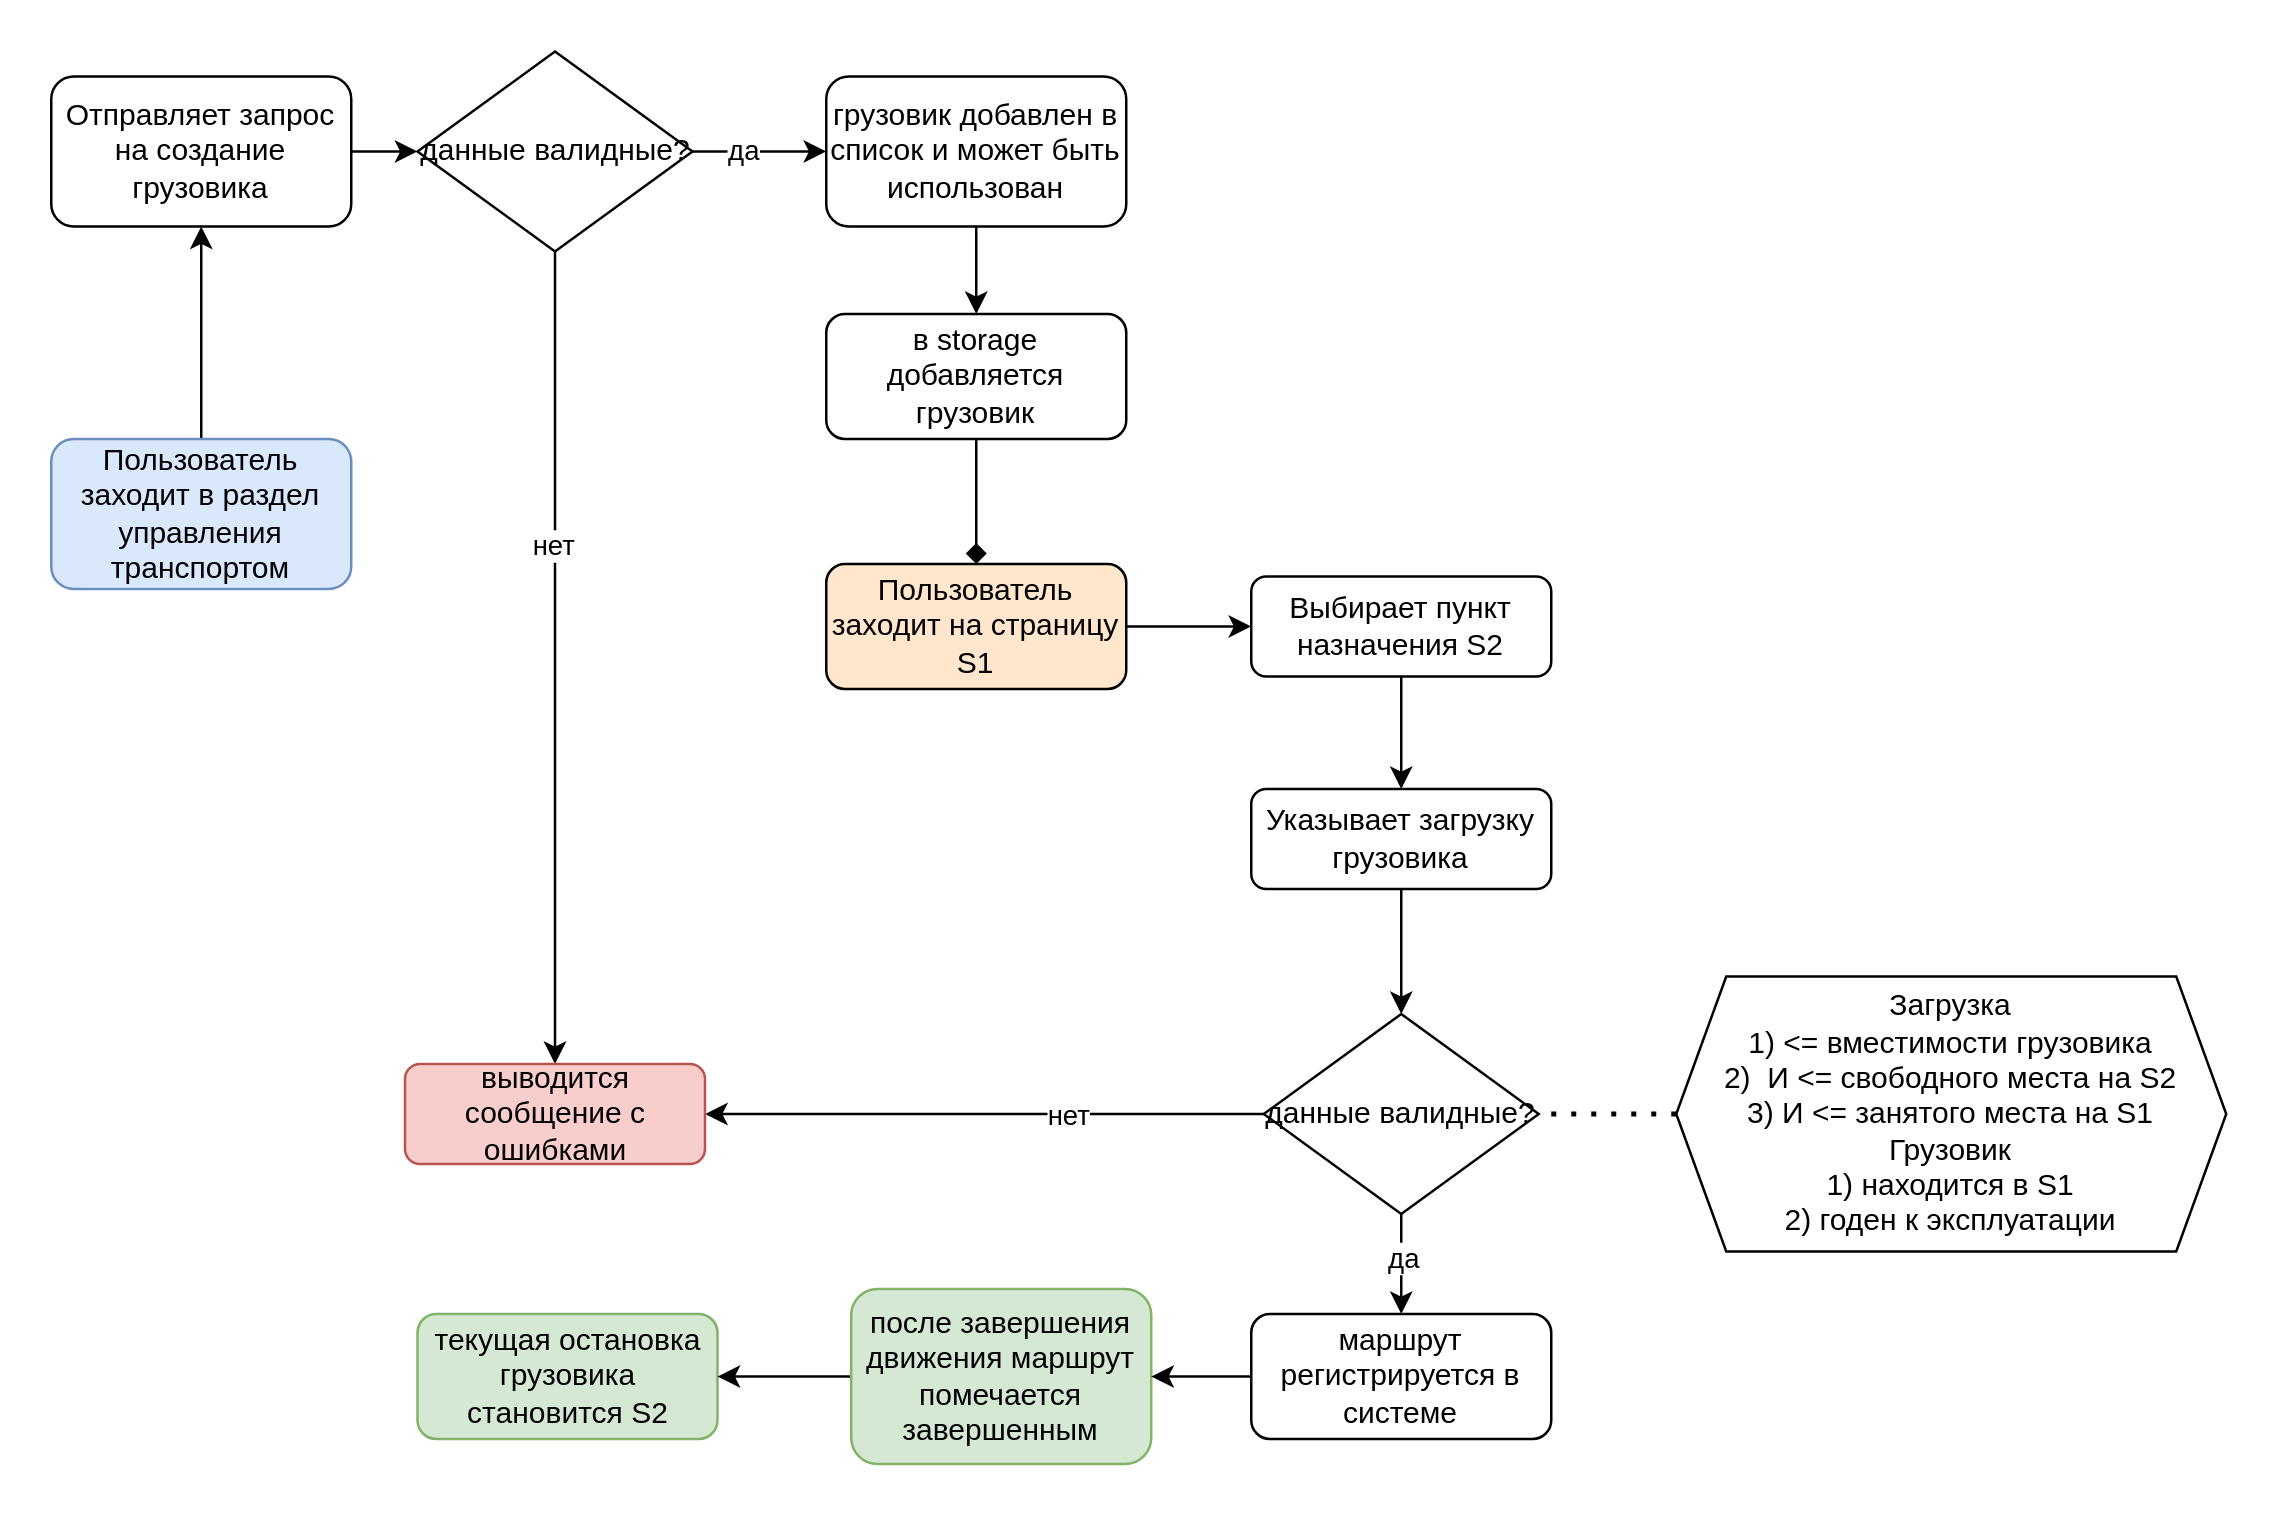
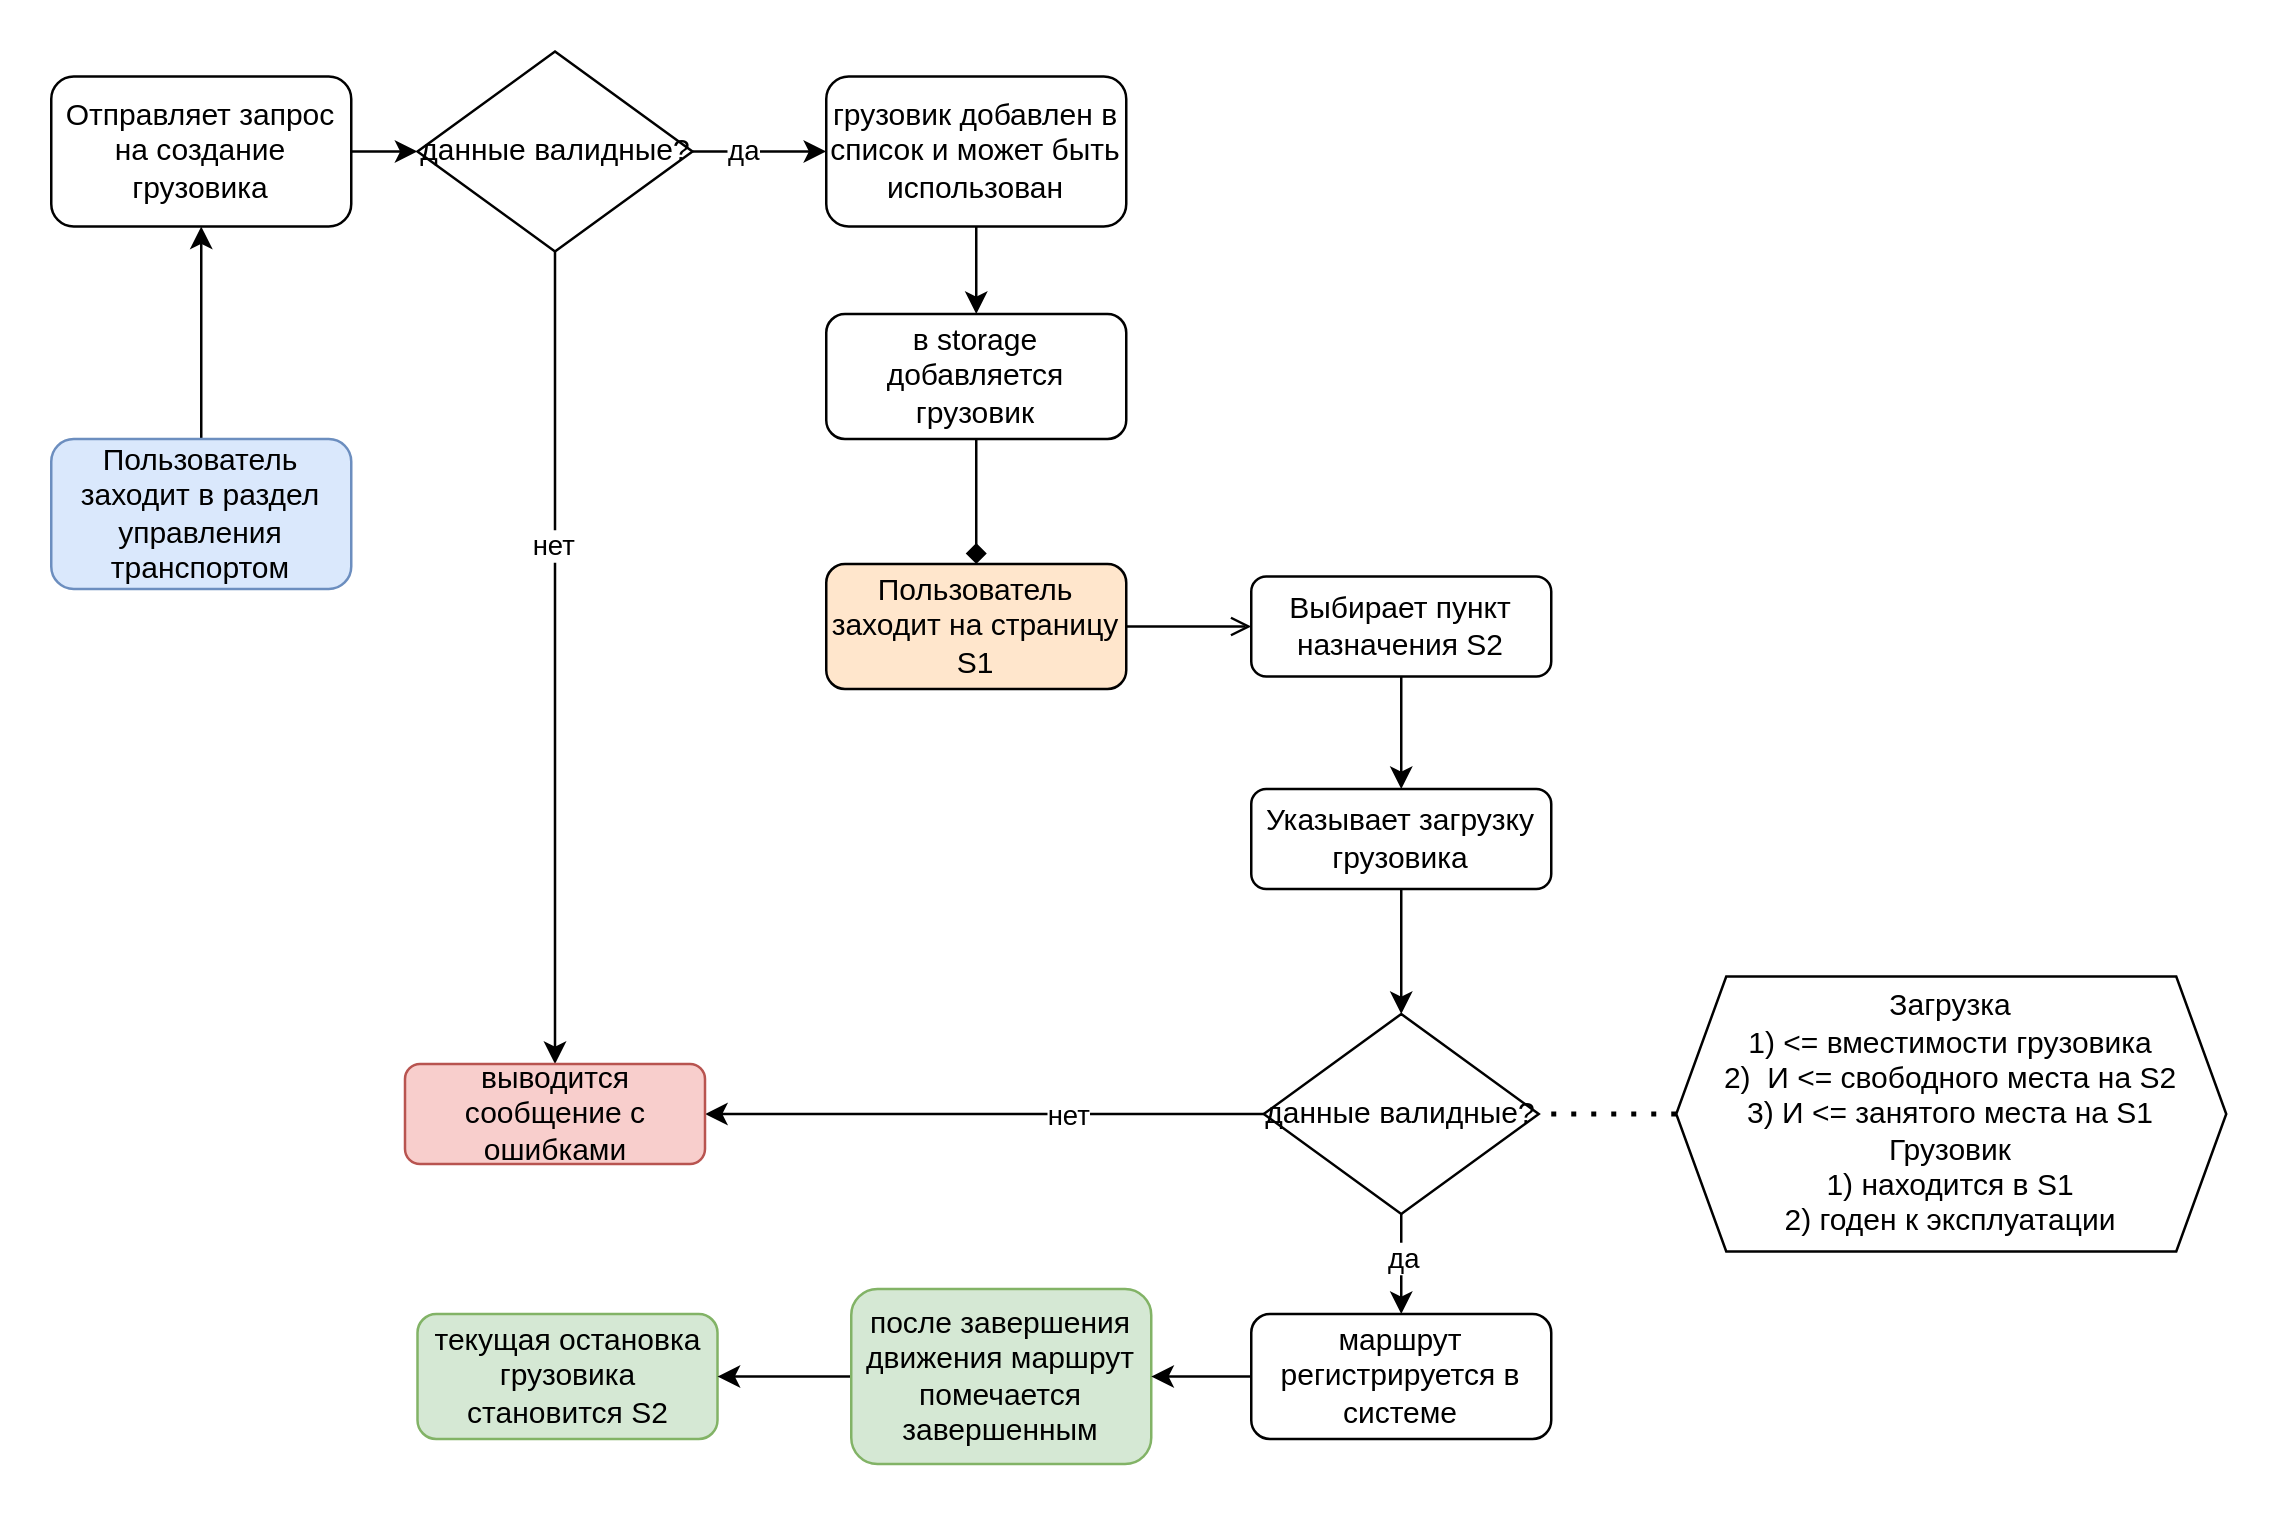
(1233, 626) -> (1237, 626)
